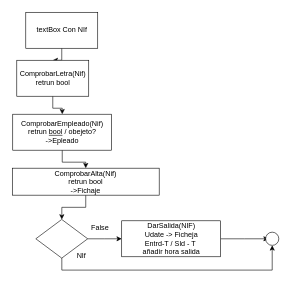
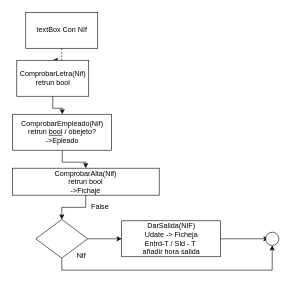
(62, 55) -> (62, 55)
(100, 228) -> (100, 207)
